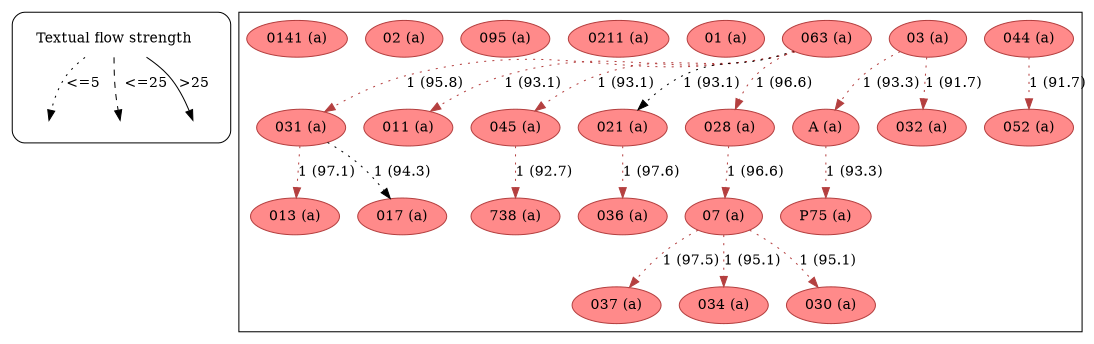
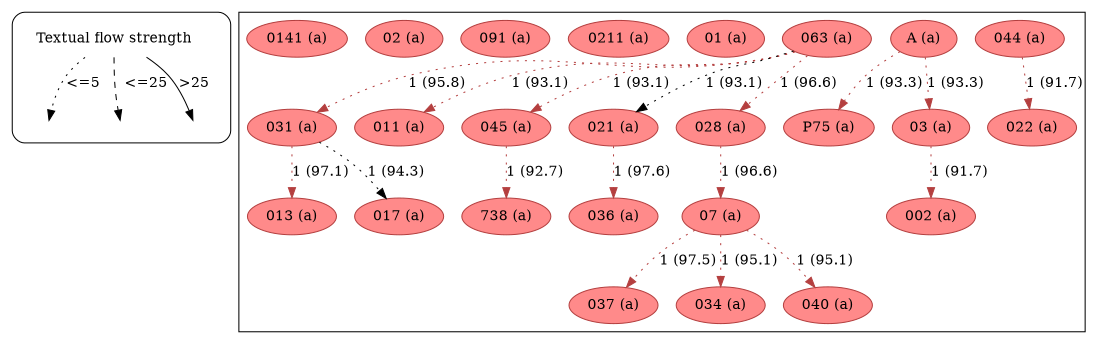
(505, 39) -> (505, 39)
(867, 72) -> (927, 78)
(922, 128) -> (931, 216)
(1029, 128) -> (1032, 128)
(831, 305) -> (828, 305)
